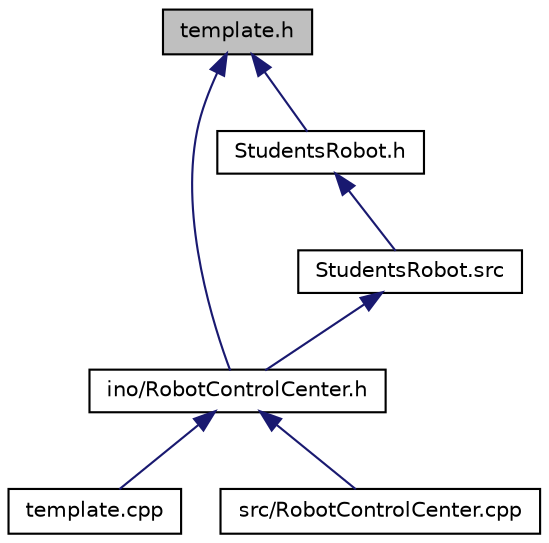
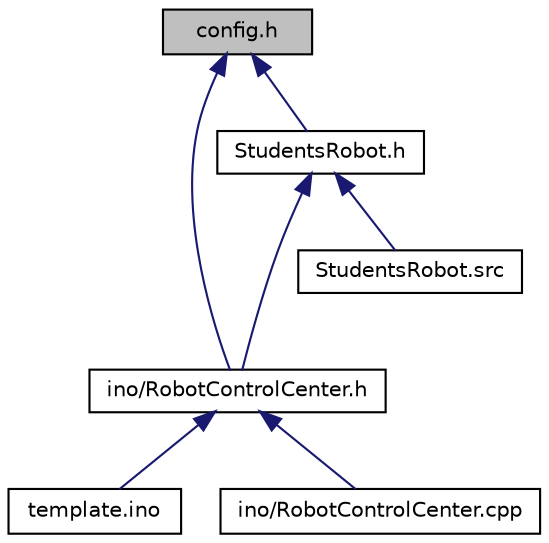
(238, 32) -> (238, 32)
(315, 337) -> (268, 280)
(95, 511) -> (95, 511)
(380, 511) -> (380, 511)
